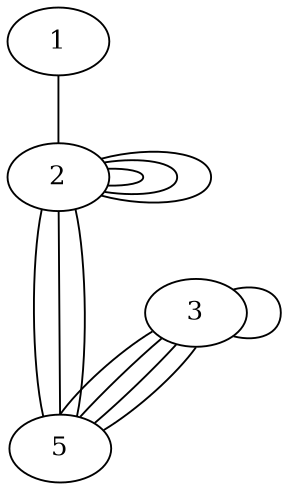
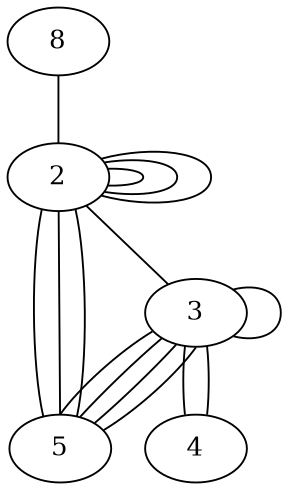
(58, 41) -> (58, 41)
none -> (127, 245)
none -> (196, 449)
